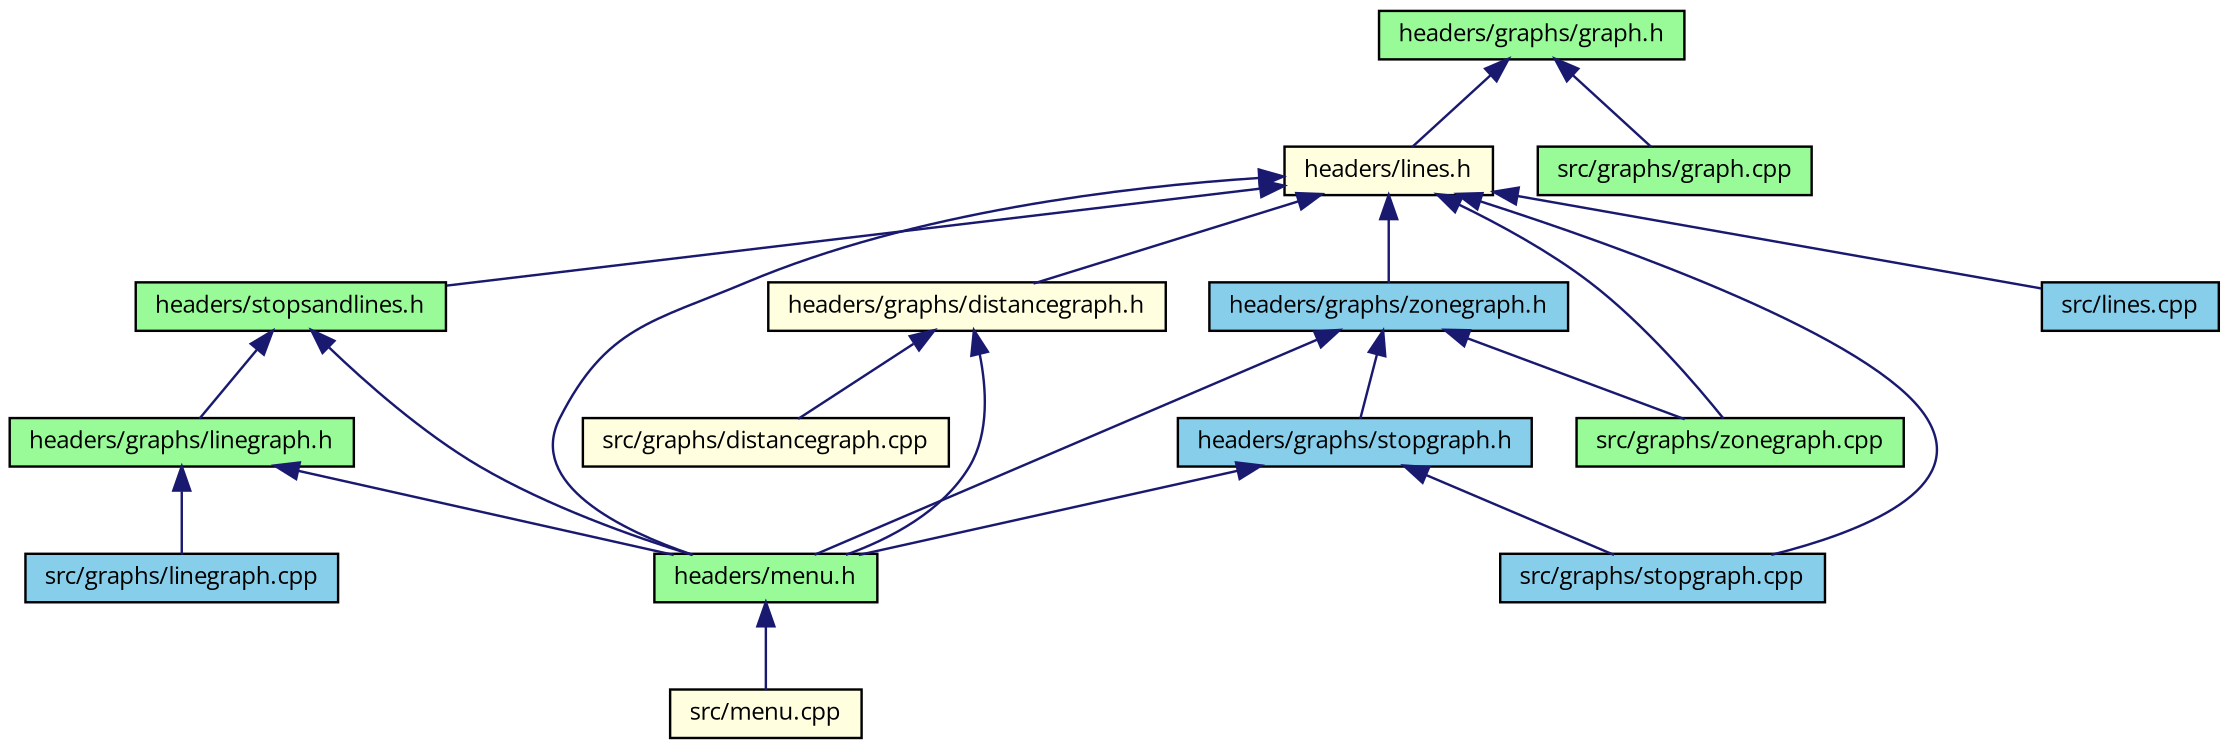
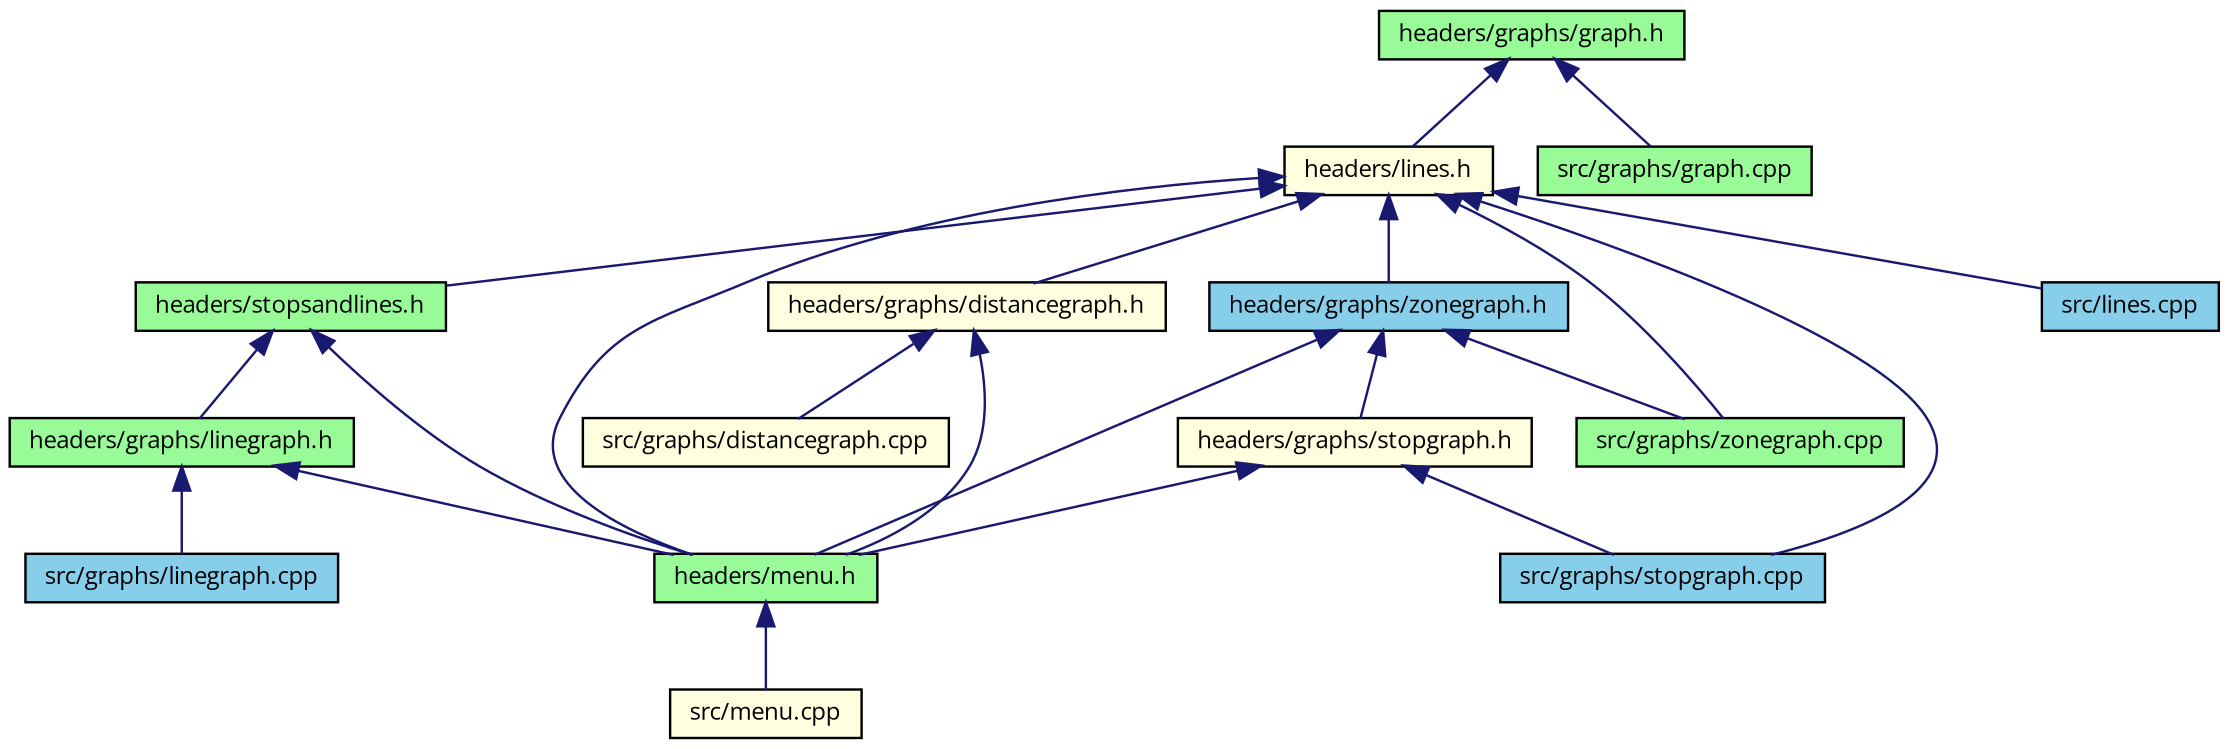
(1355, 442) -> (1355, 442)
